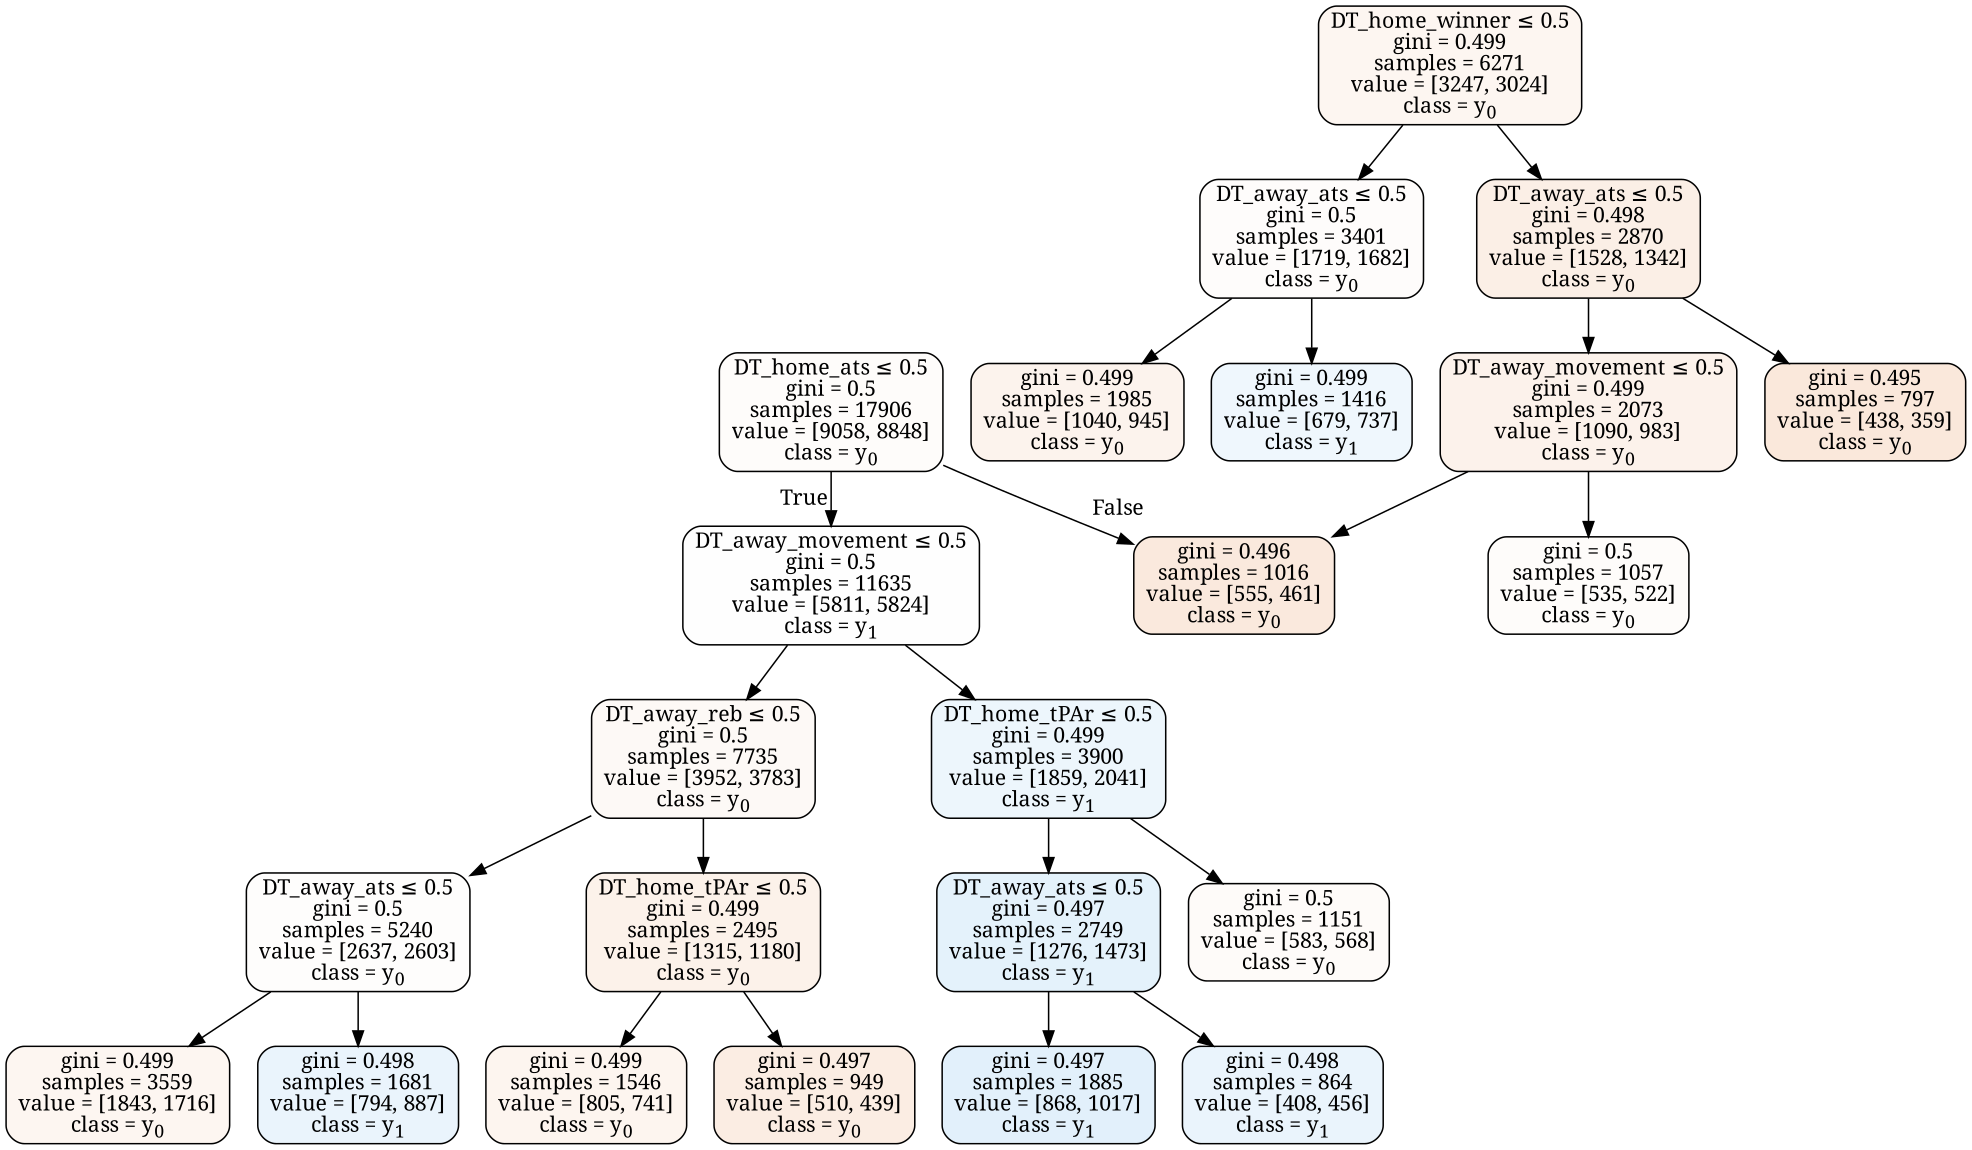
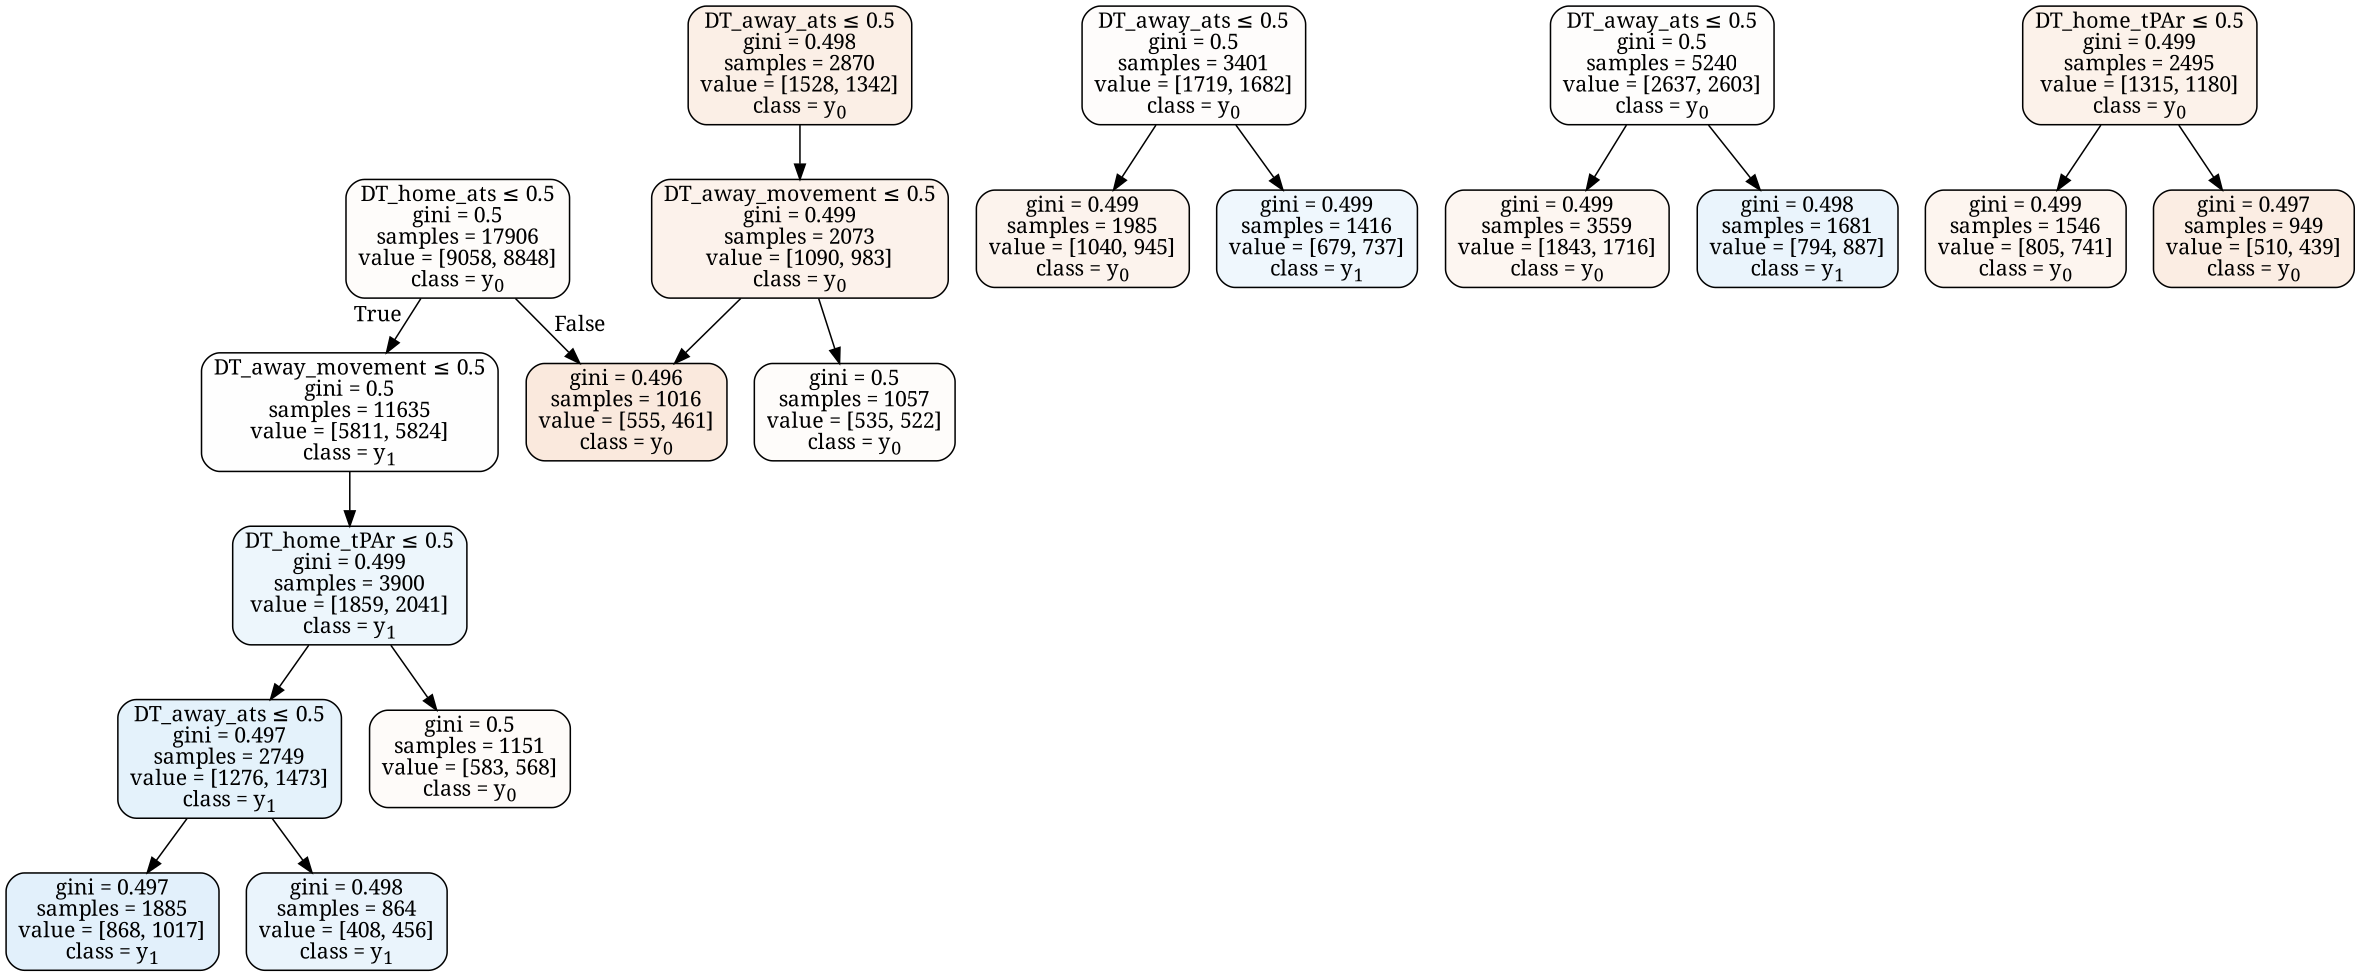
(1450, 65) -> none
(1865, 412) -> none
(703, 759) -> none
